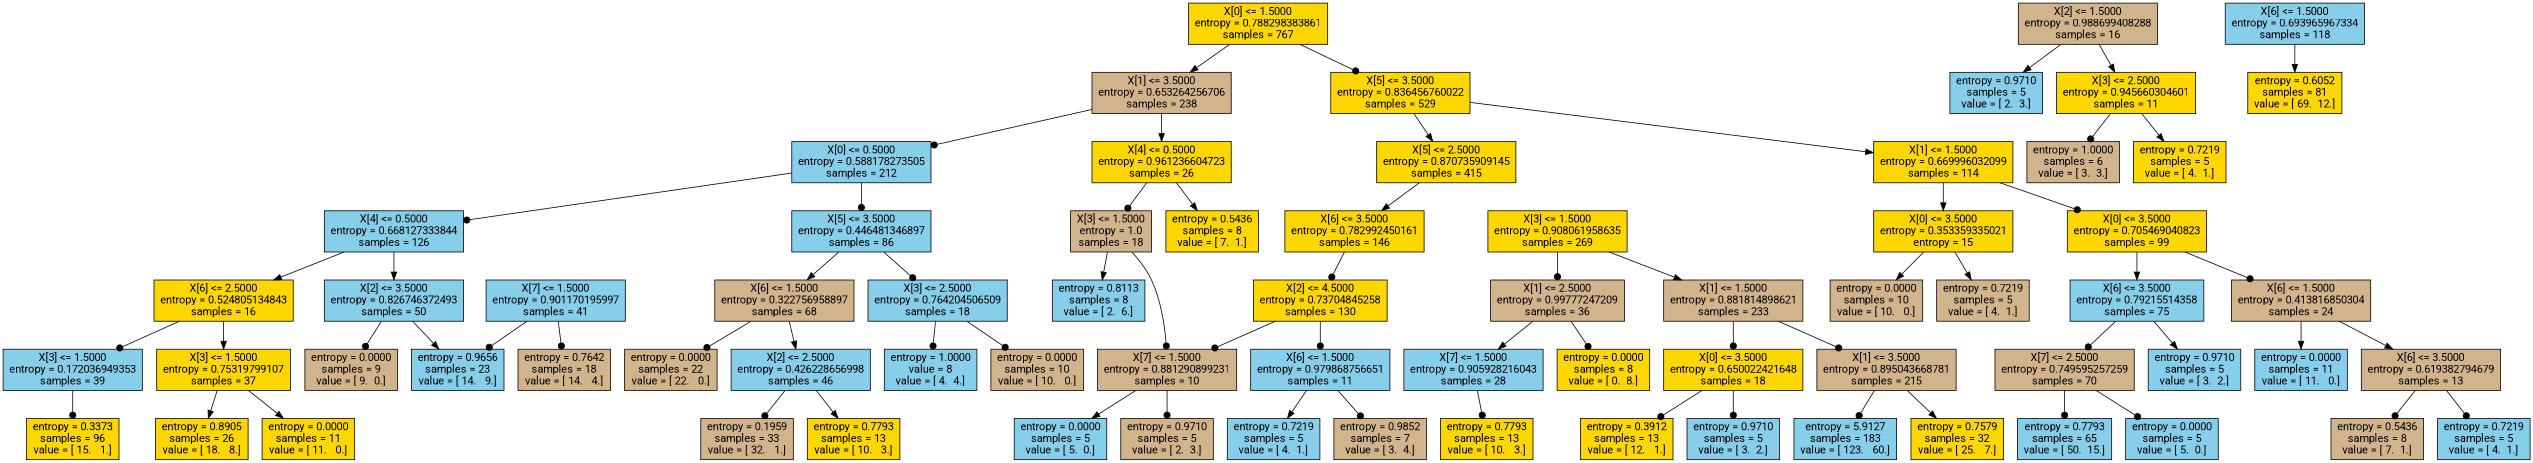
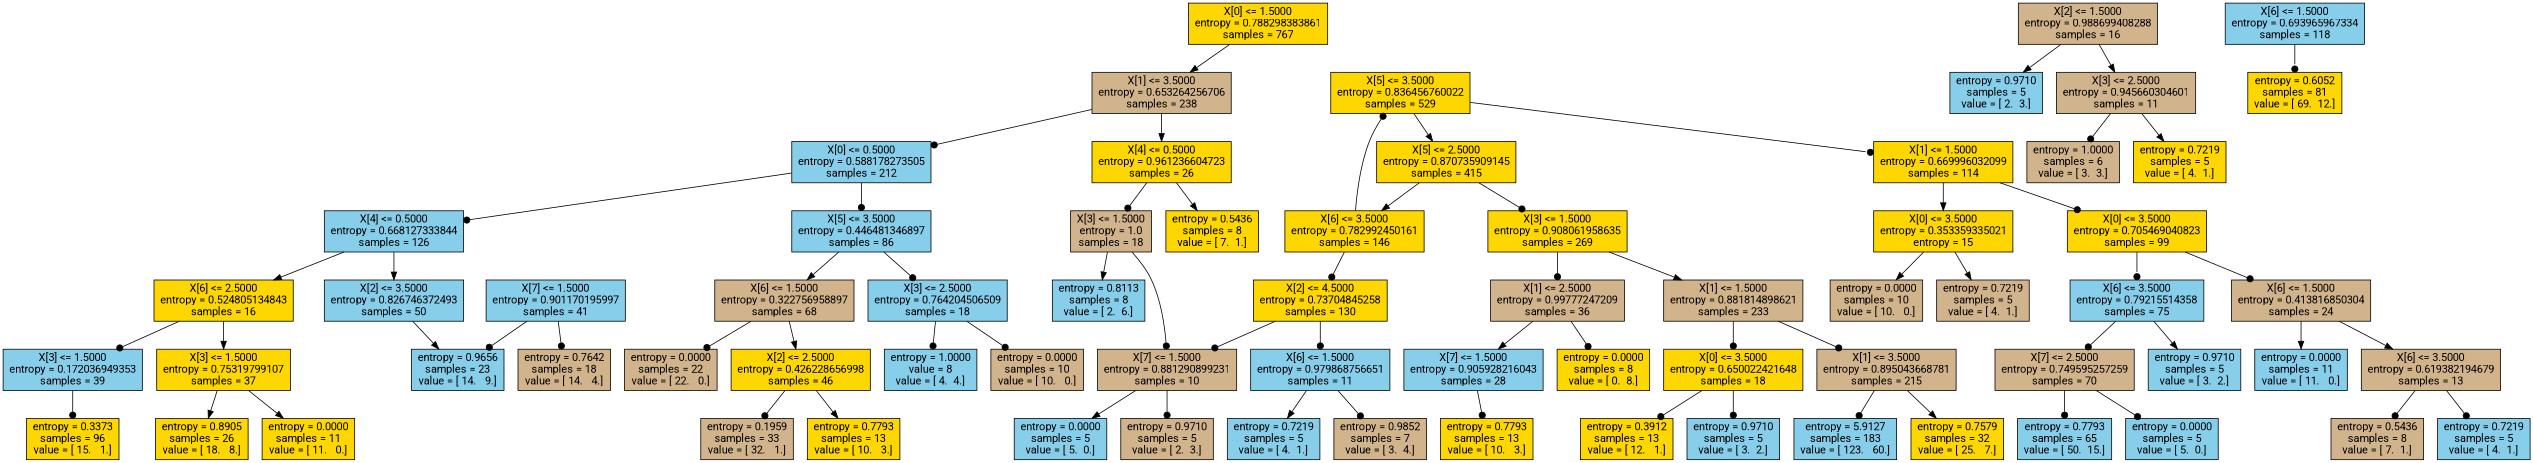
(2295, 54) -> (2295, 54)
(1326, 57) -> (1363, 163)
(2126, 93) -> (2126, 93)
(1668, 127) -> (1668, 127)
none -> (1499, 195)
(2137, 262) -> (2137, 262)
(351, 370) -> none
(801, 370) -> (801, 370)
(2431, 370) -> (2431, 370)
